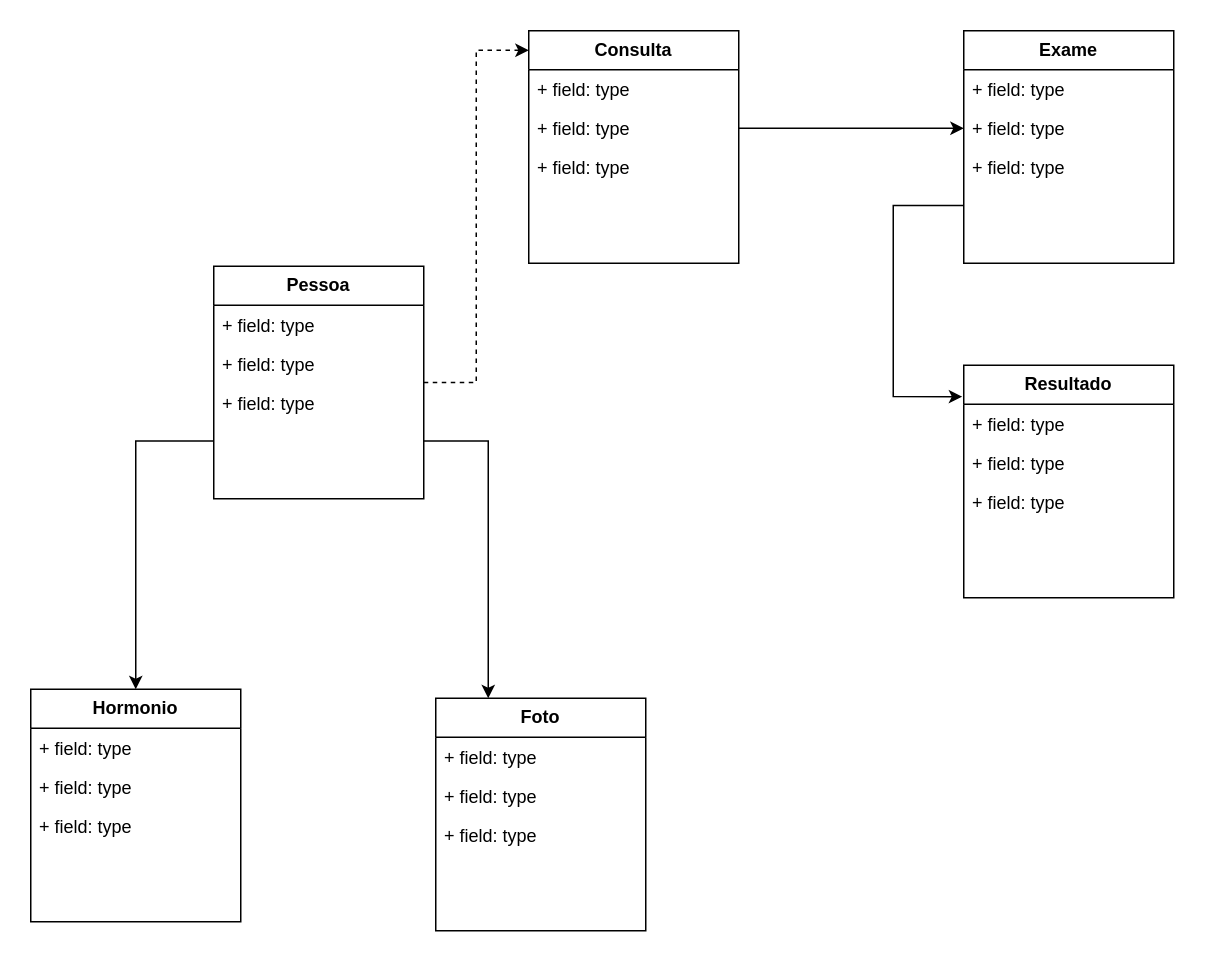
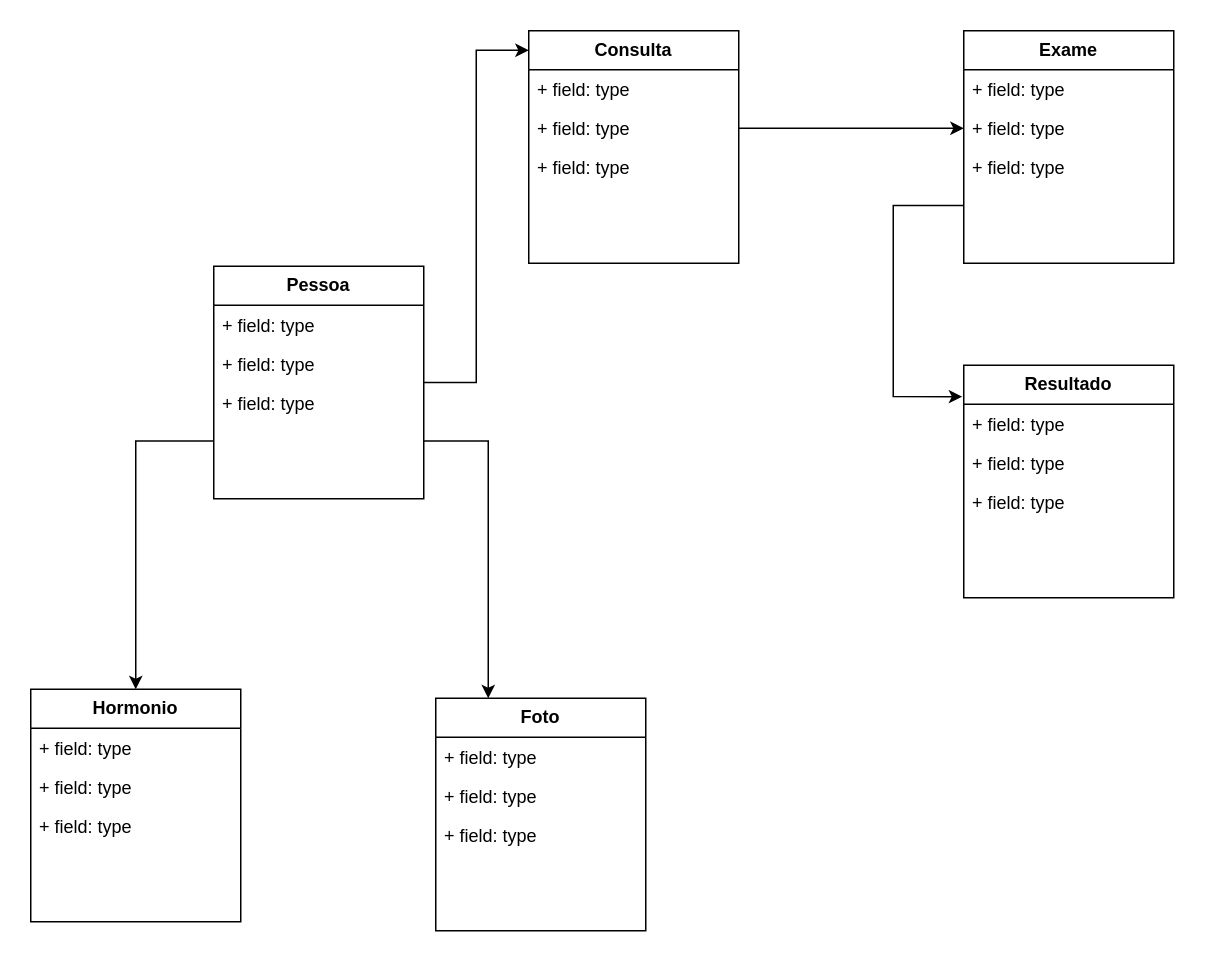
(476, 222) -> (476, 222)
